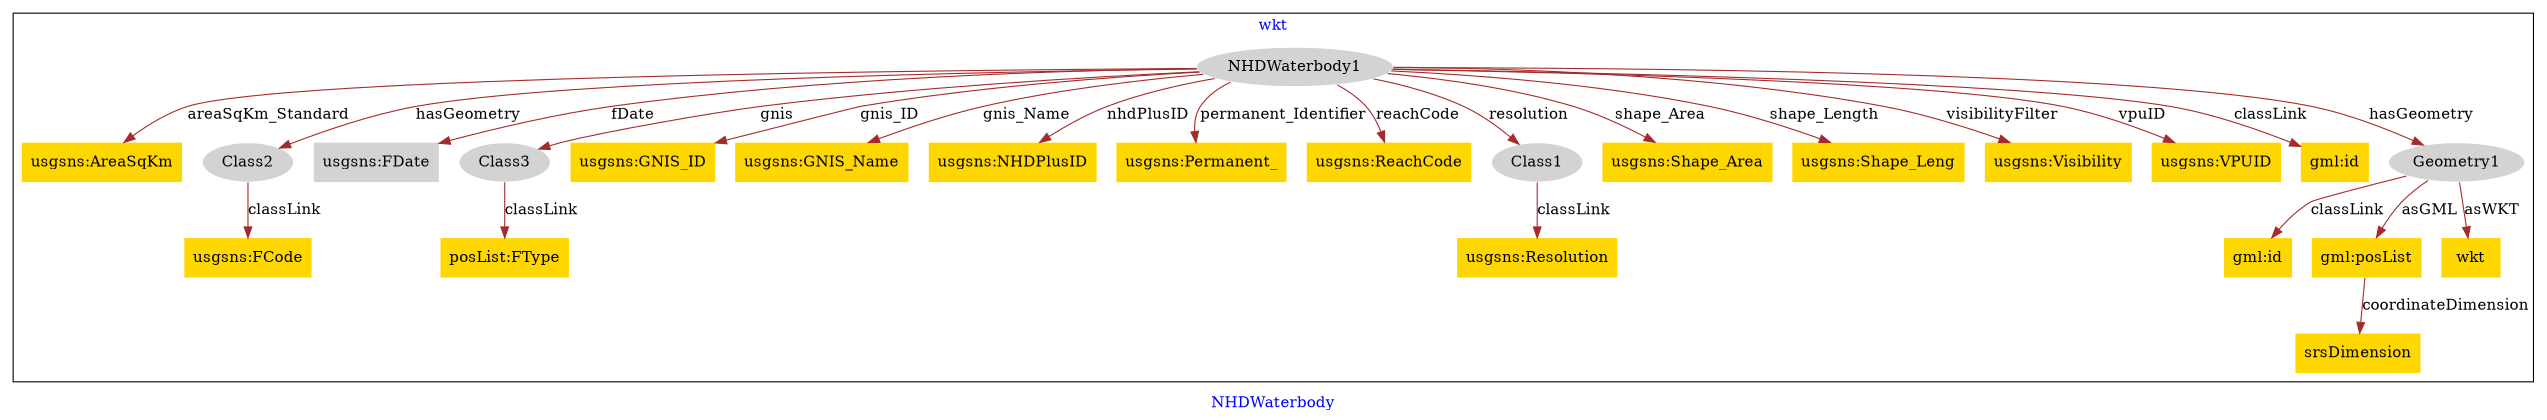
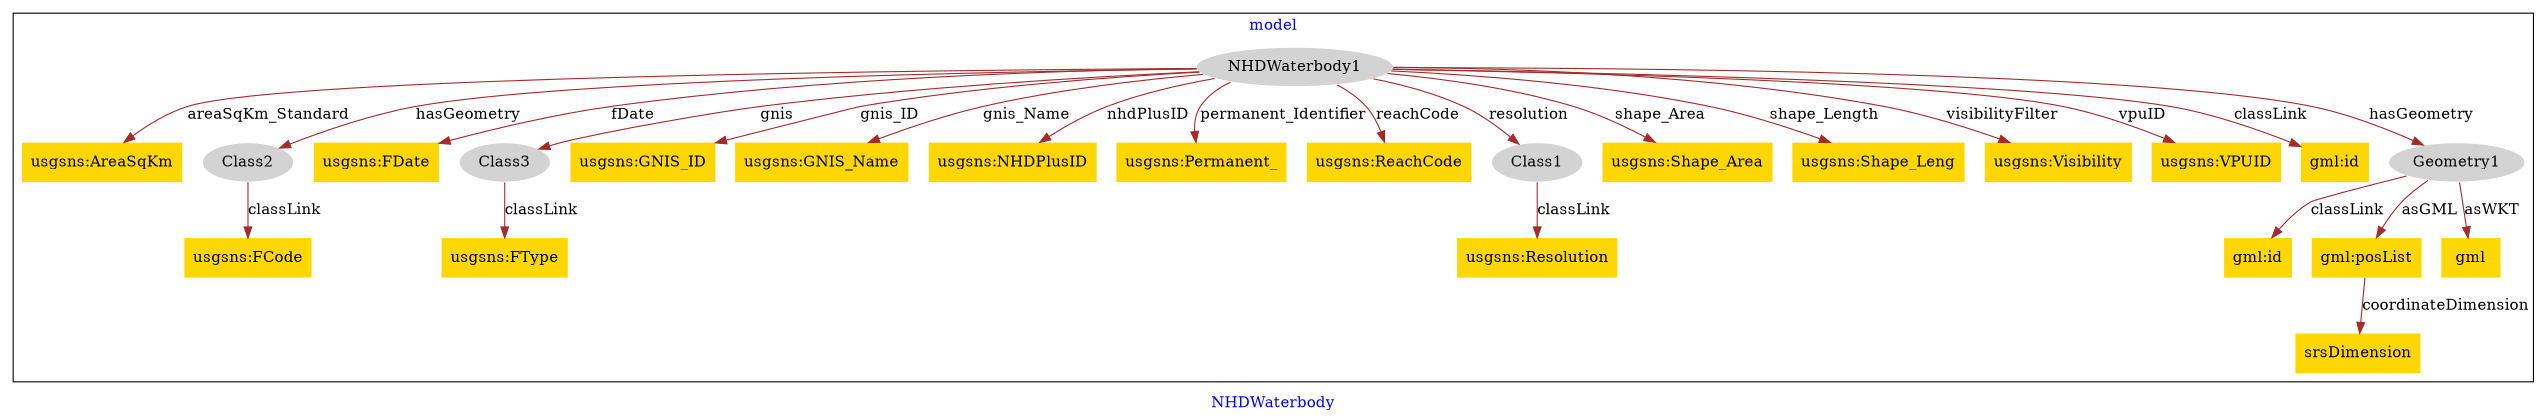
(1273, 26) -> (1273, 26)
(376, 162) -> (376, 162)
(505, 258) -> (505, 258)
(2471, 258) -> (2471, 258)
